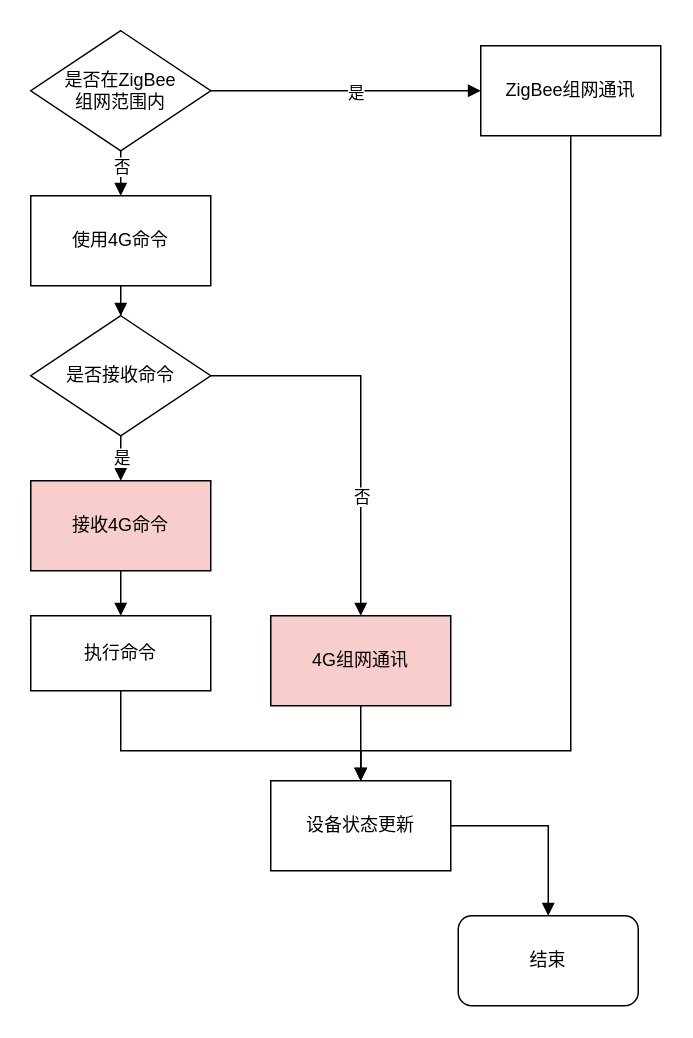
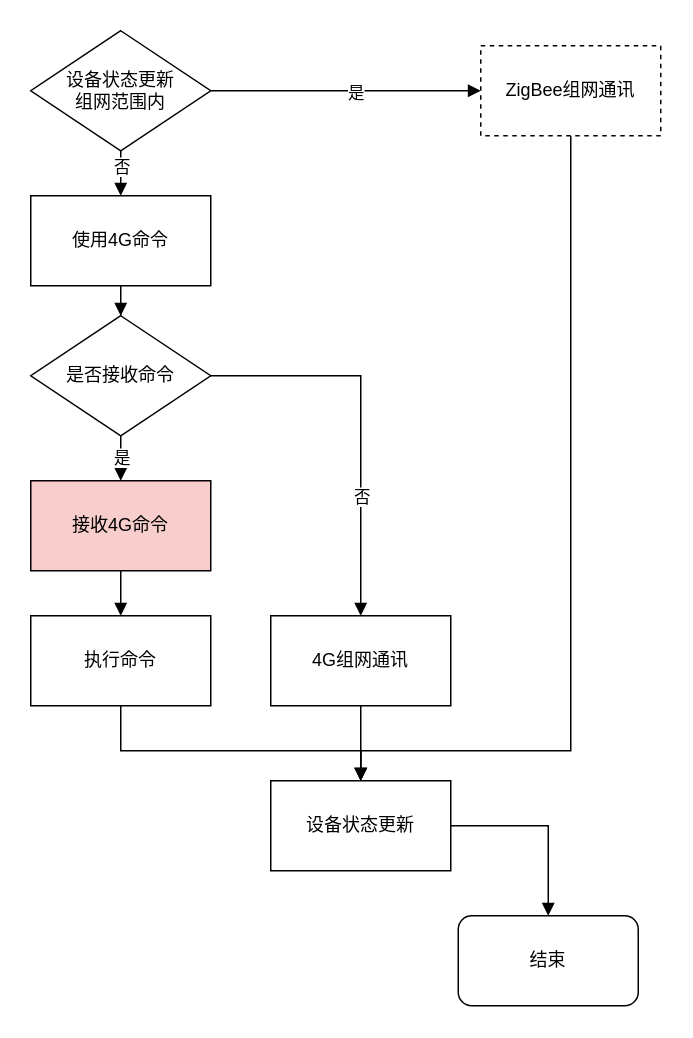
(121, 91) -> (121, 91)
(571, 91) -> (571, 91)
(121, 653) -> (121, 661)
(361, 661) -> (361, 661)
